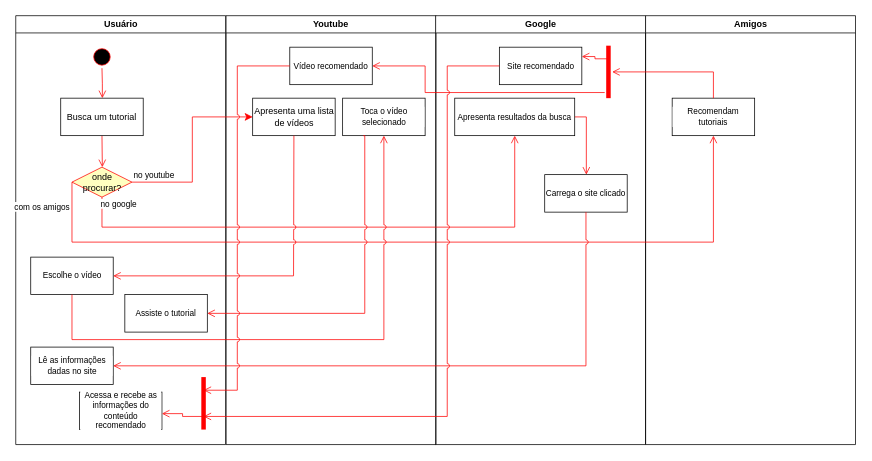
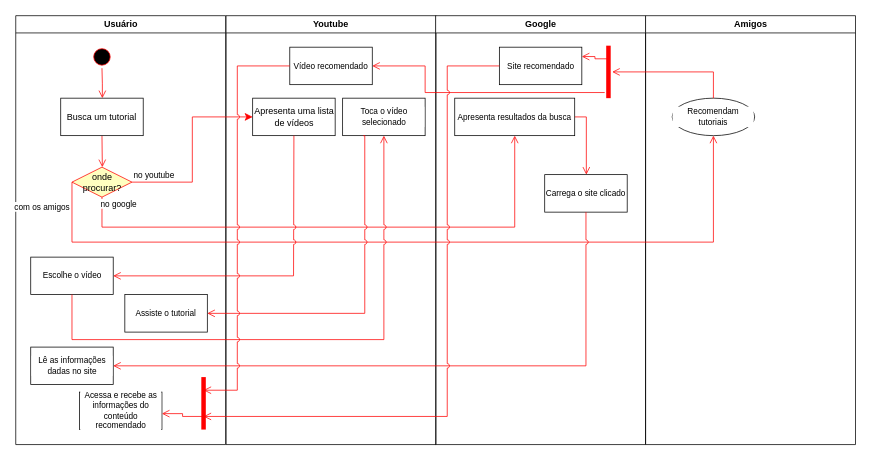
(714, 117) -> (714, 117)
